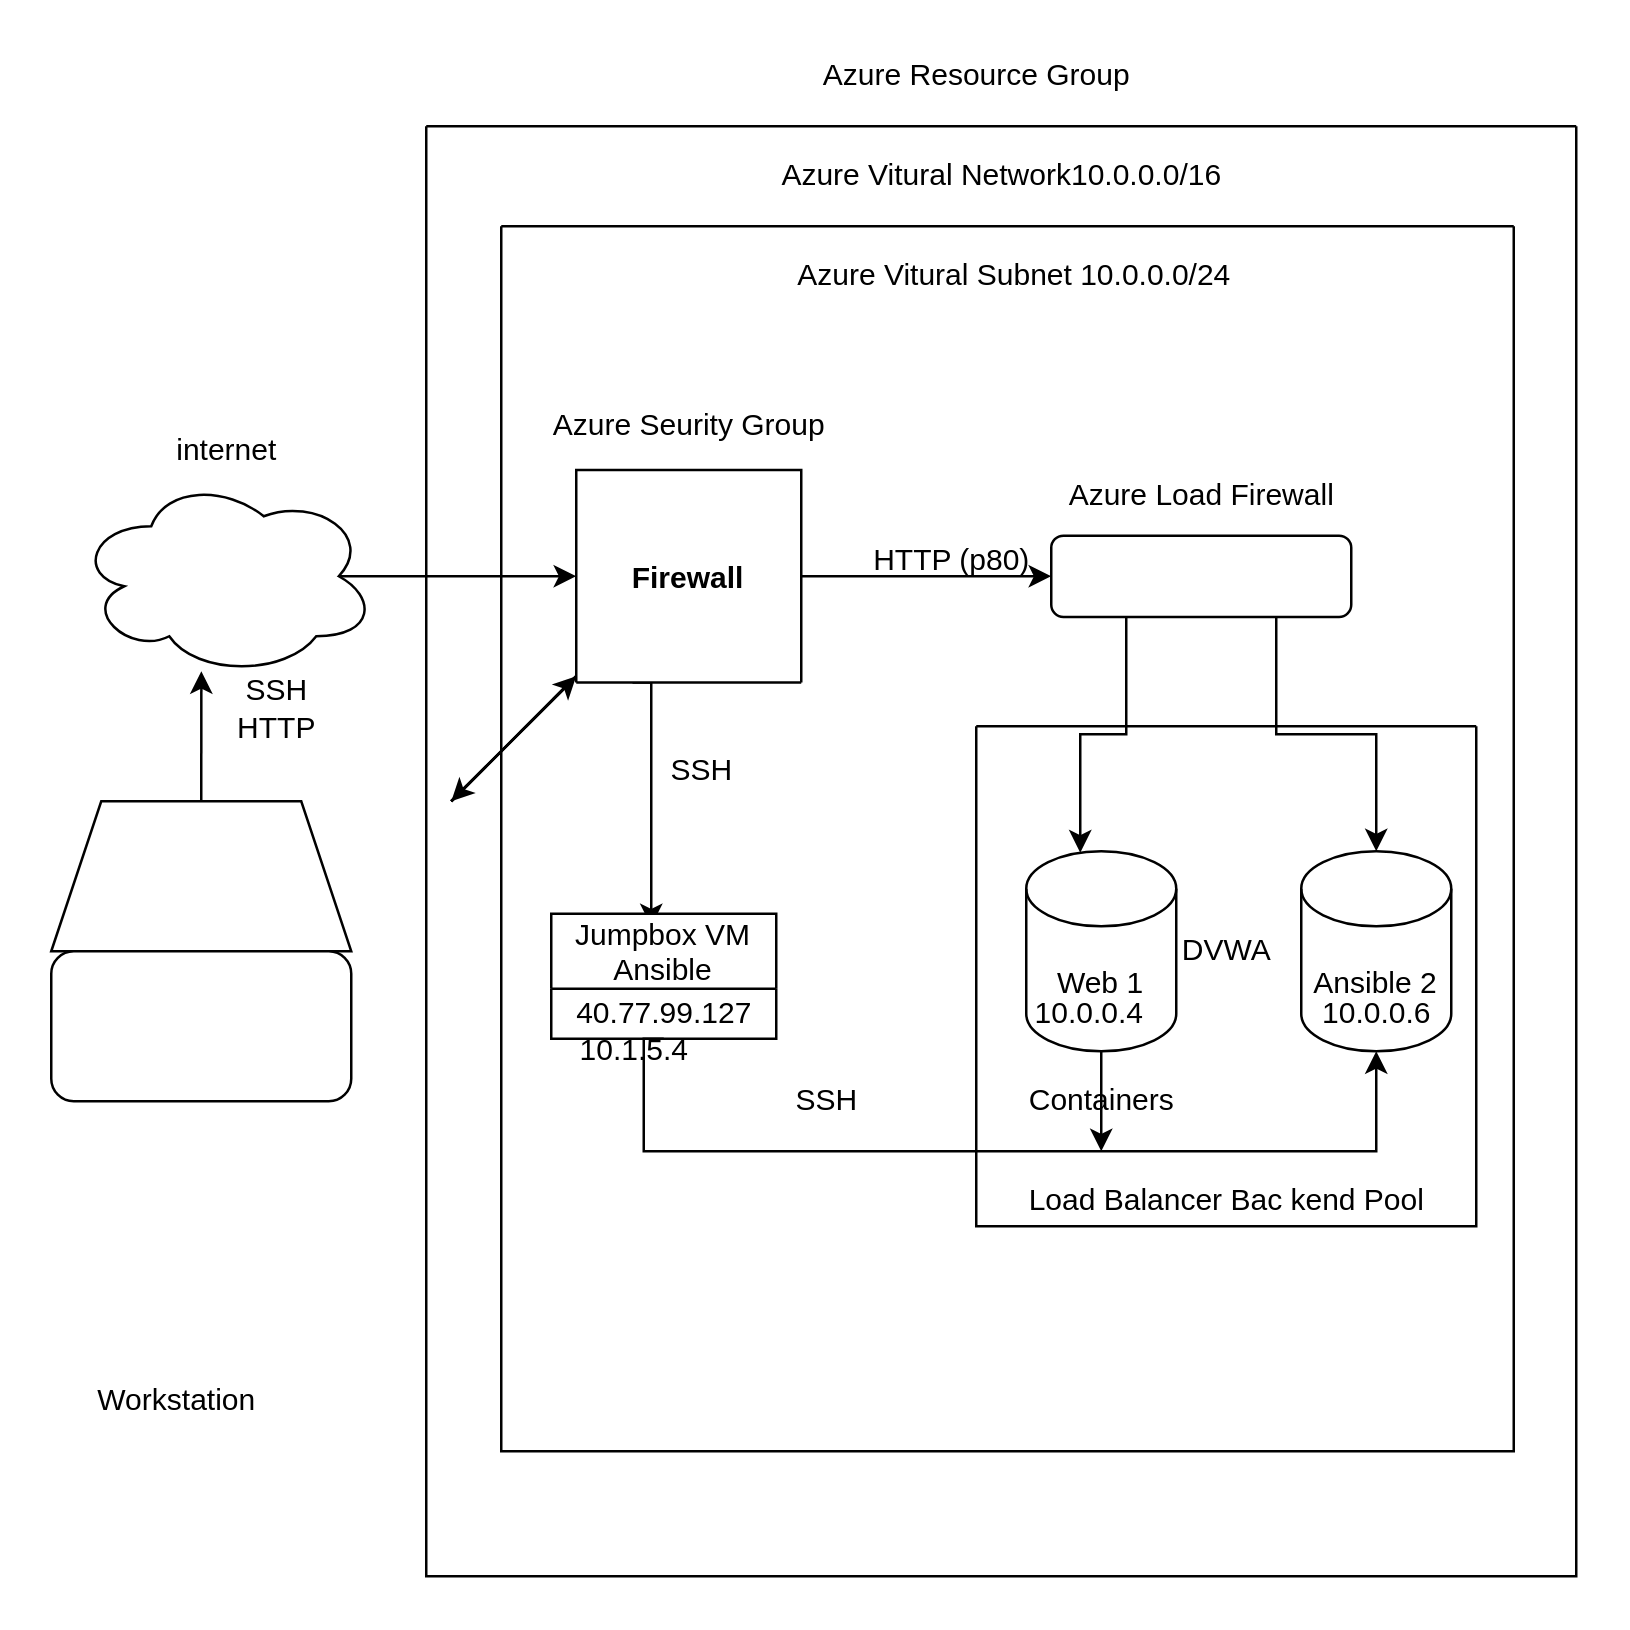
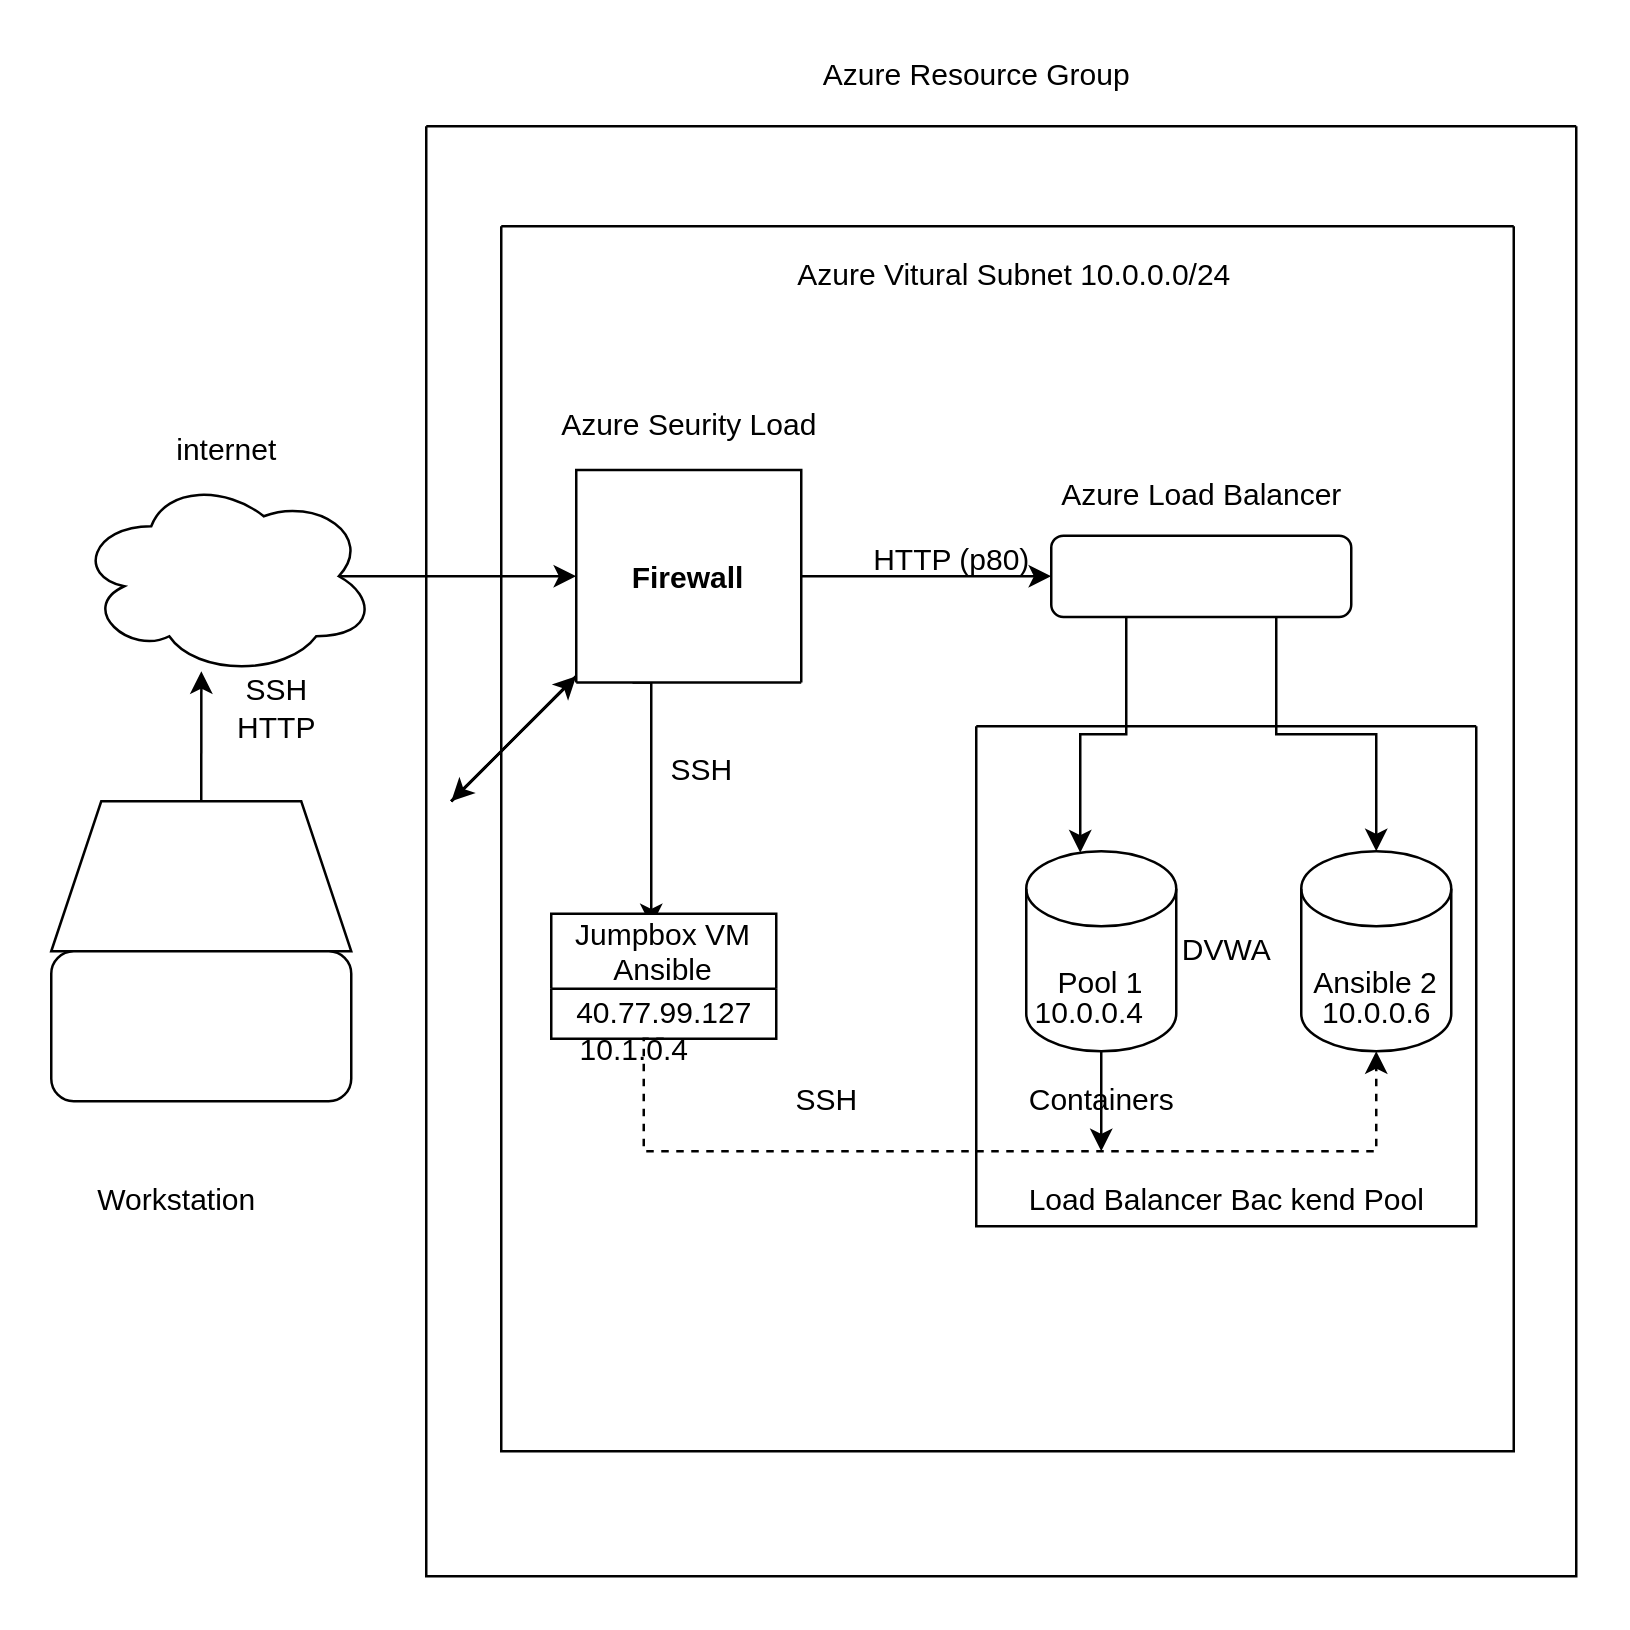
(1001, 176) -> none
(690, 426) -> (690, 426)
(1203, 496) -> (1203, 496)
(1101, 984) -> (1101, 984)
(635, 1051) -> (635, 1051)
(1222, 1151) -> (1222, 1151)
(176, 1401) -> (176, 1201)
